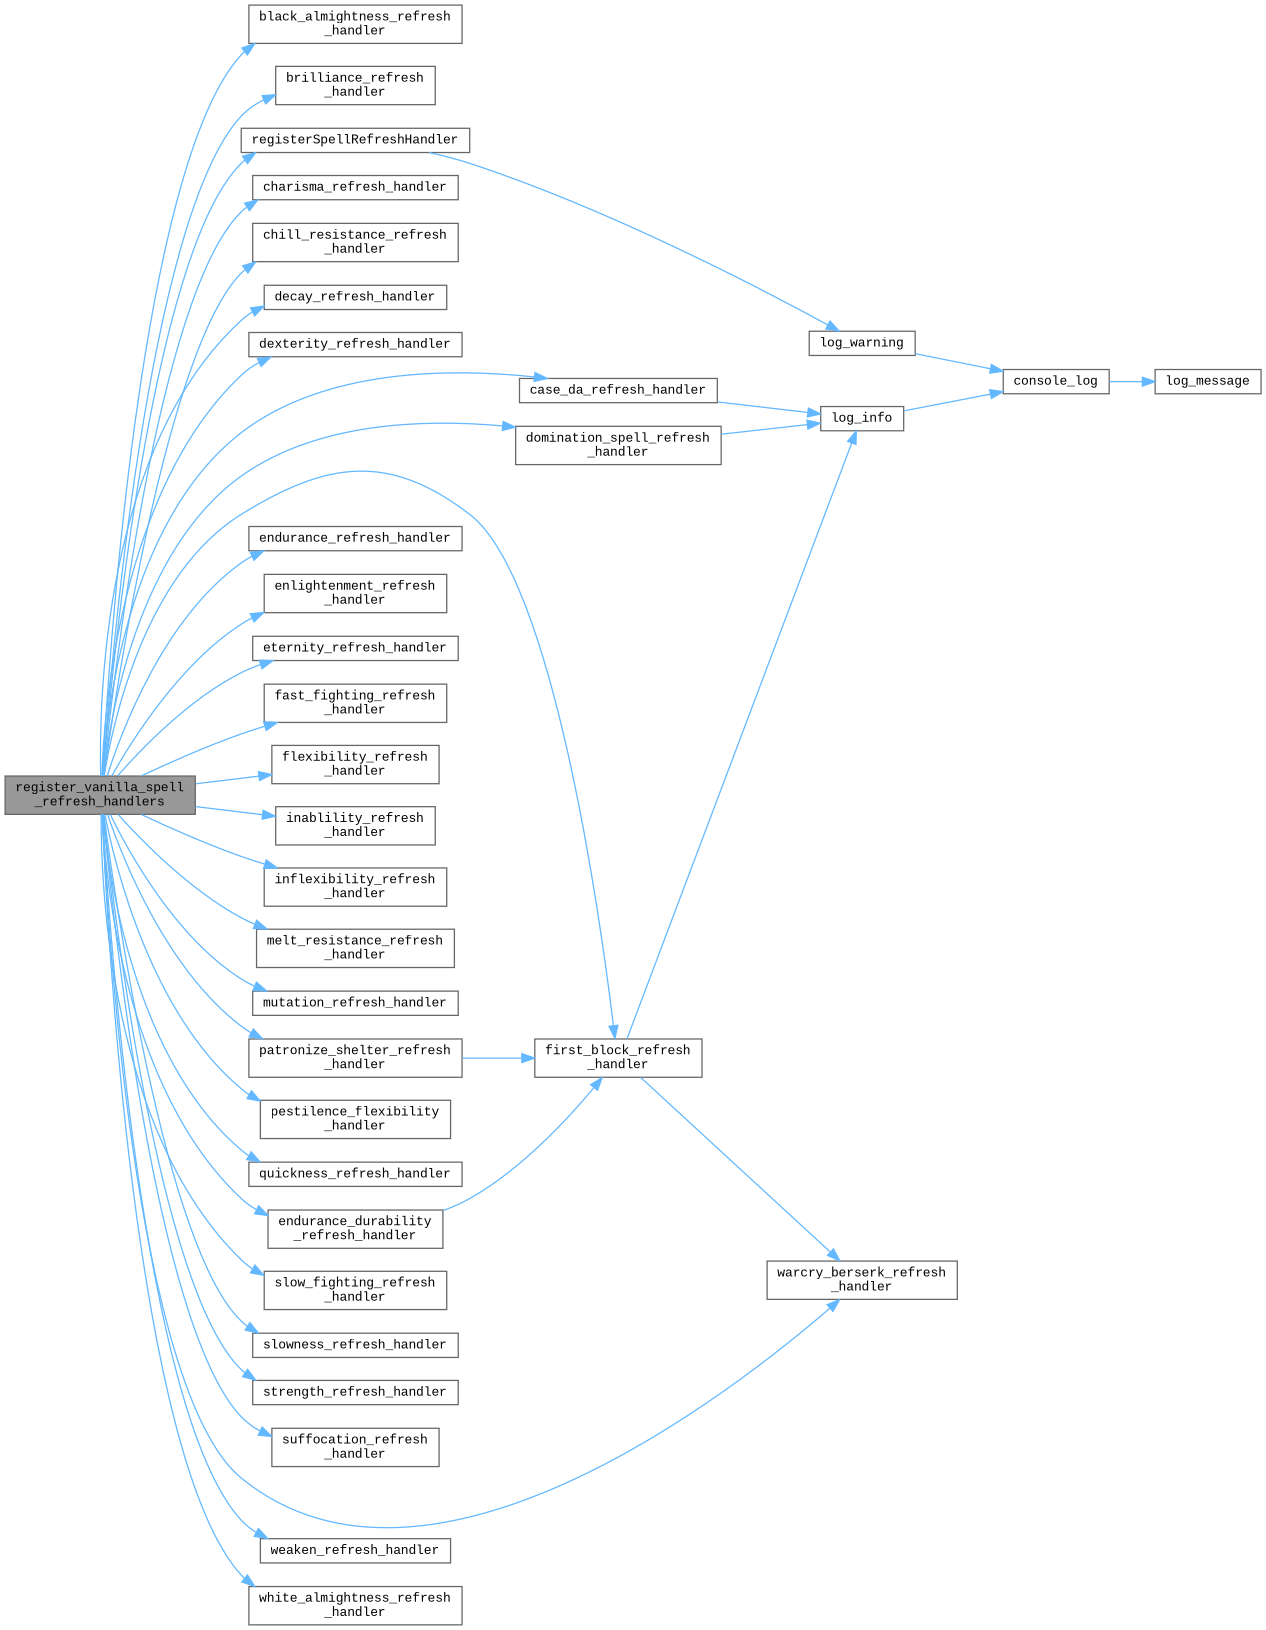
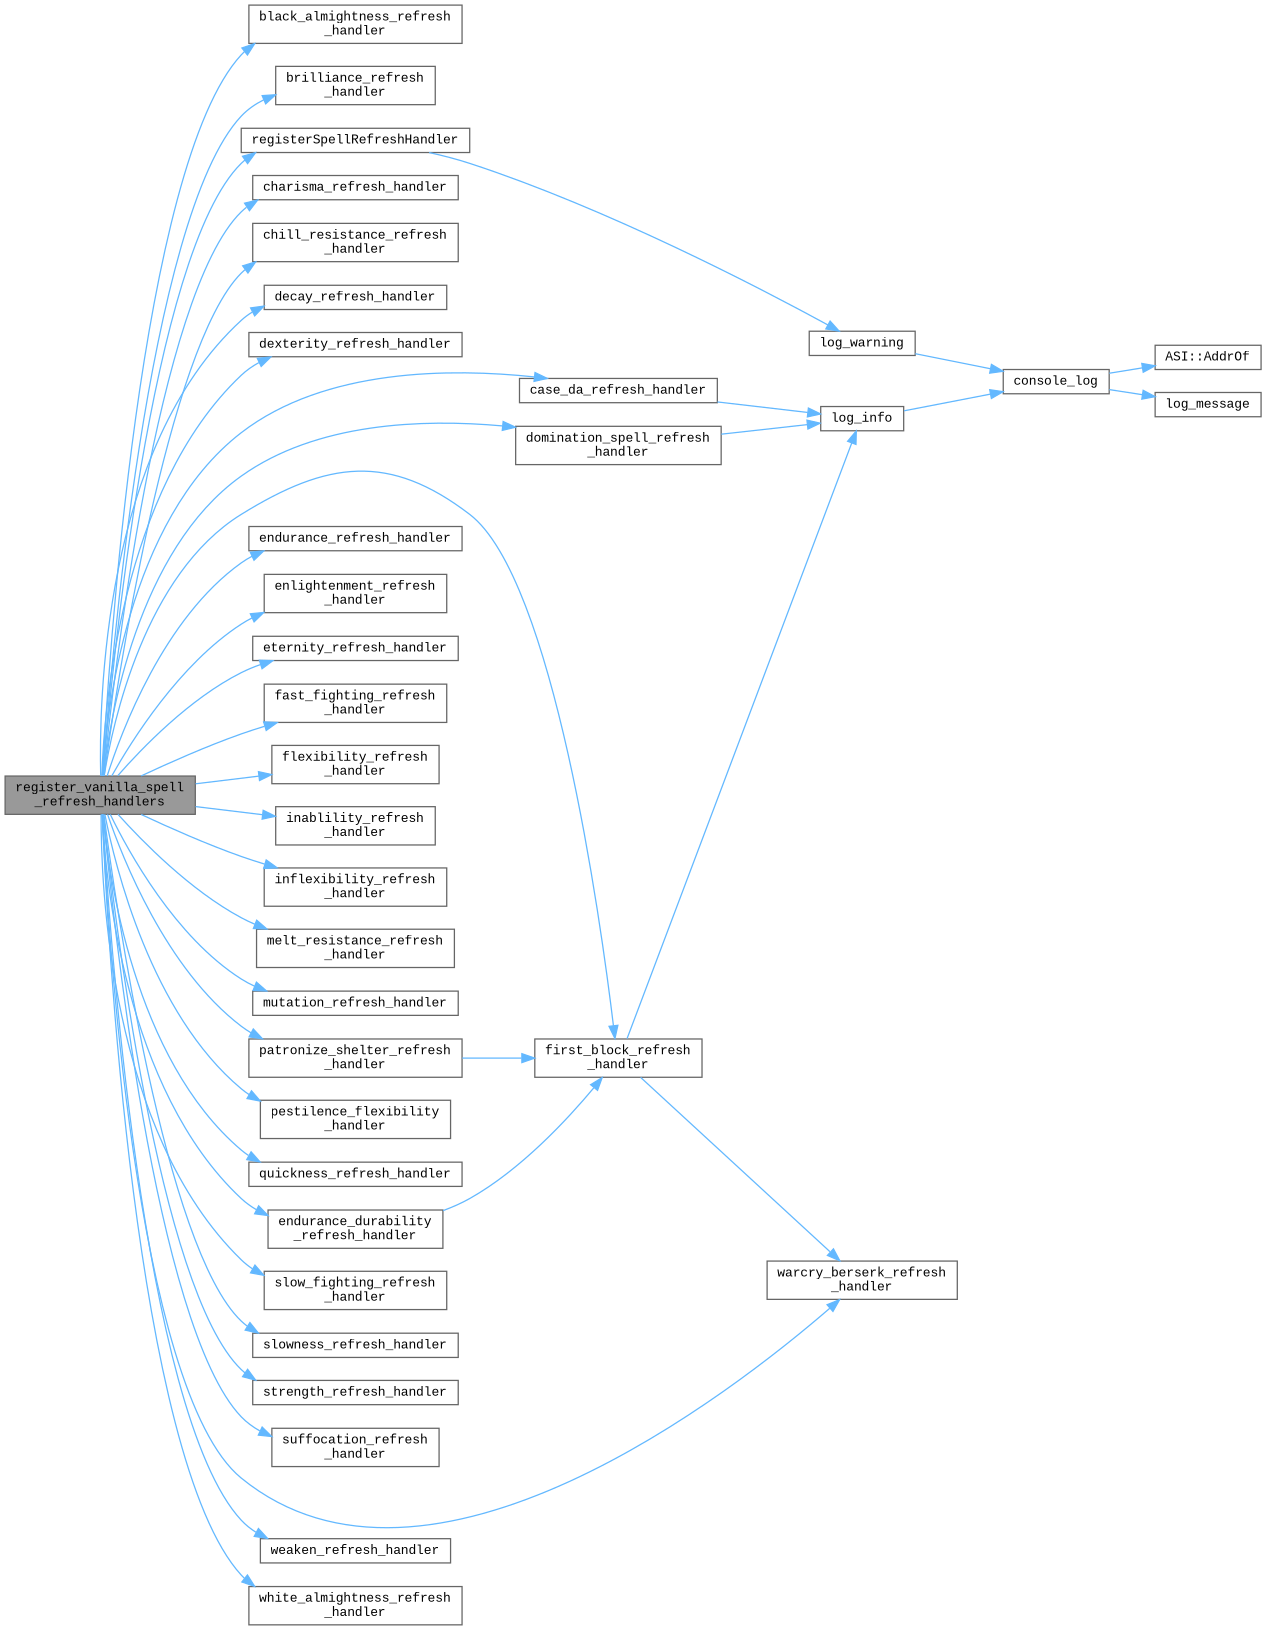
none -> (1208, 357)
